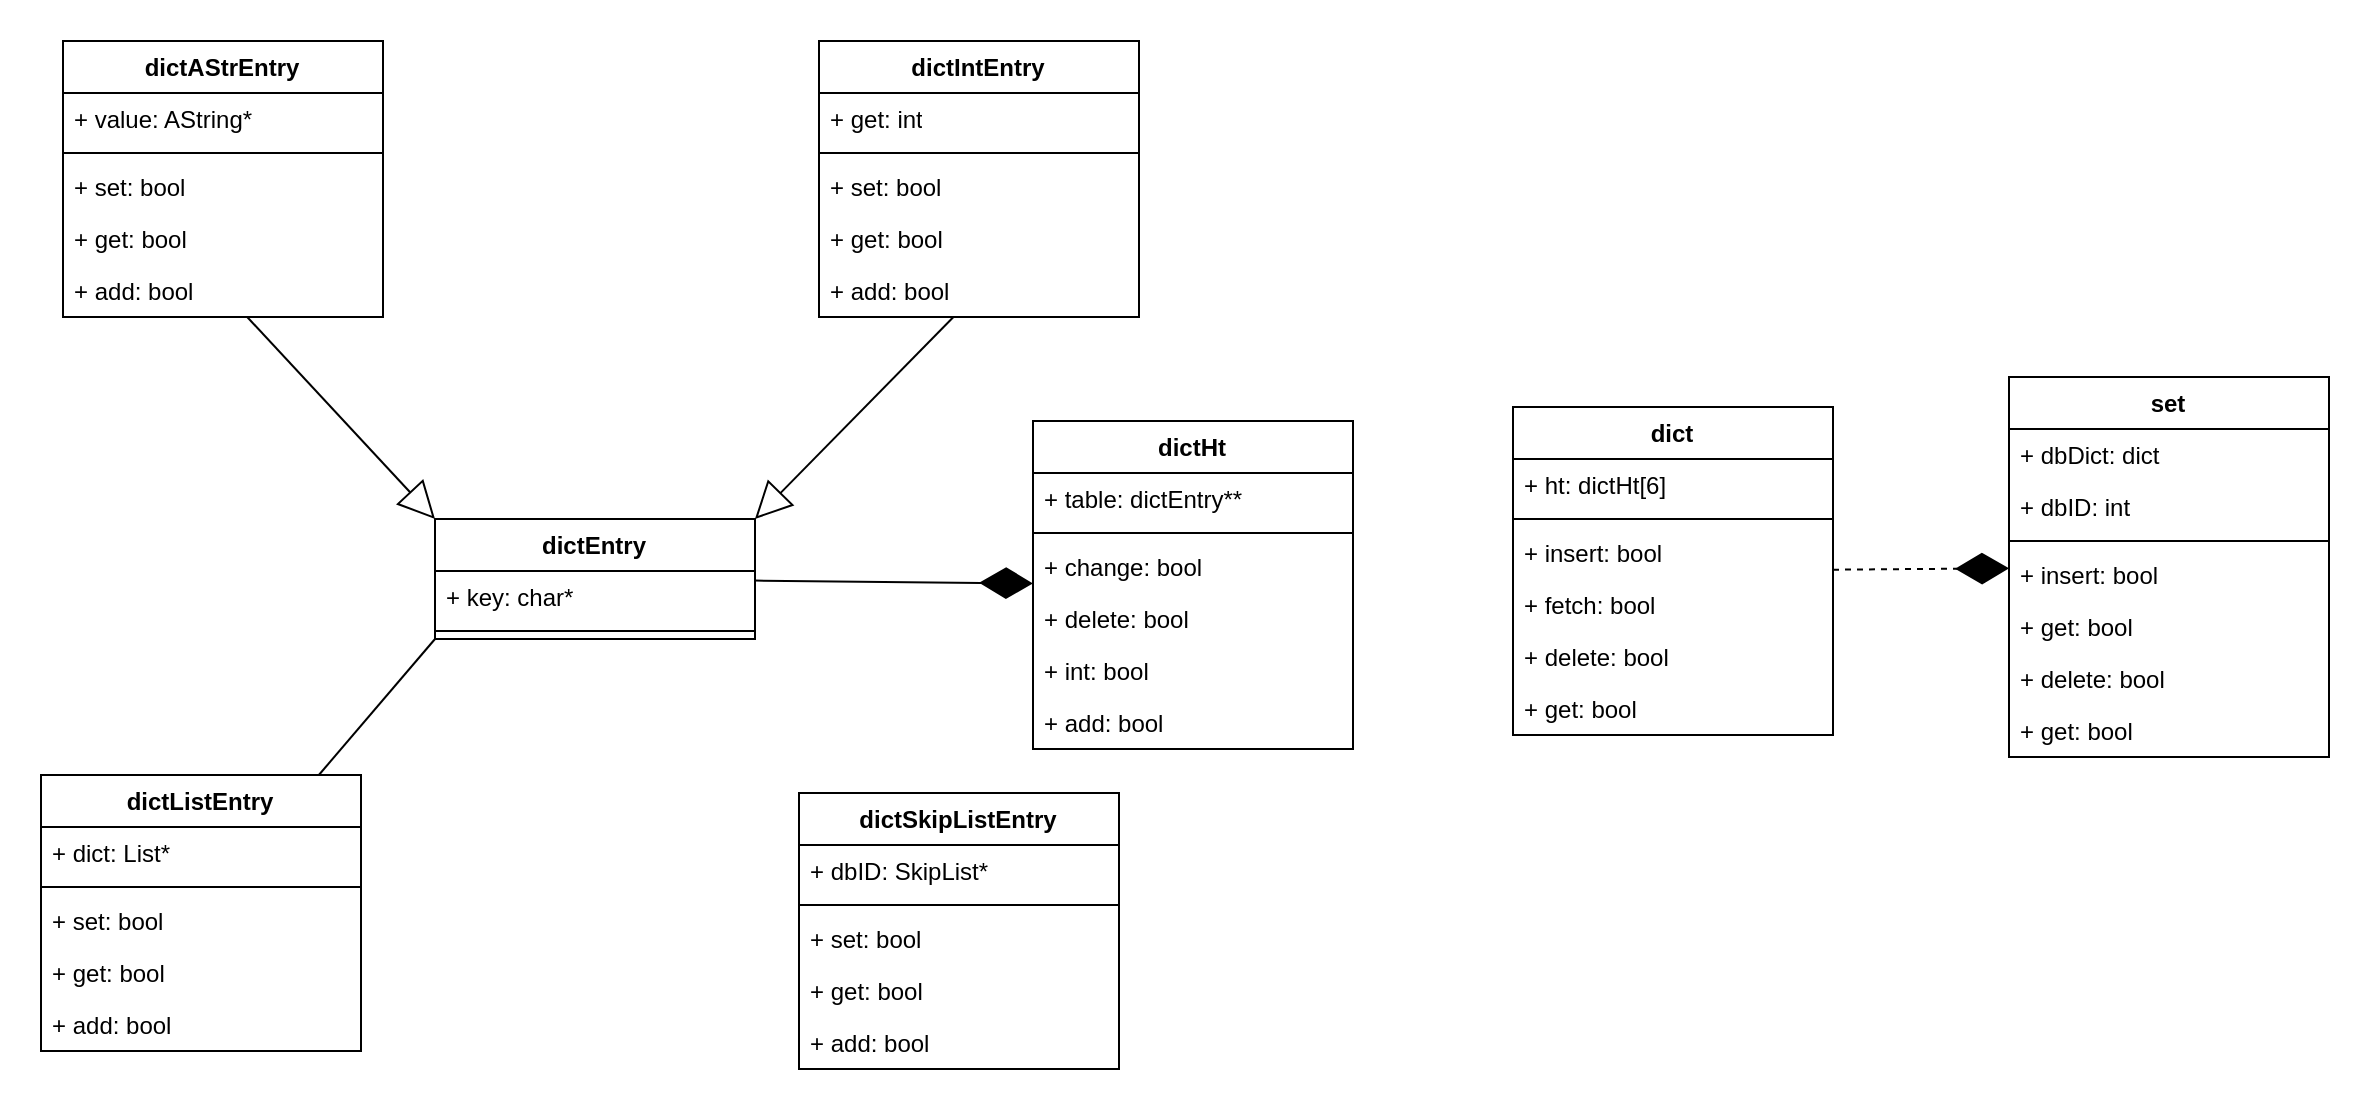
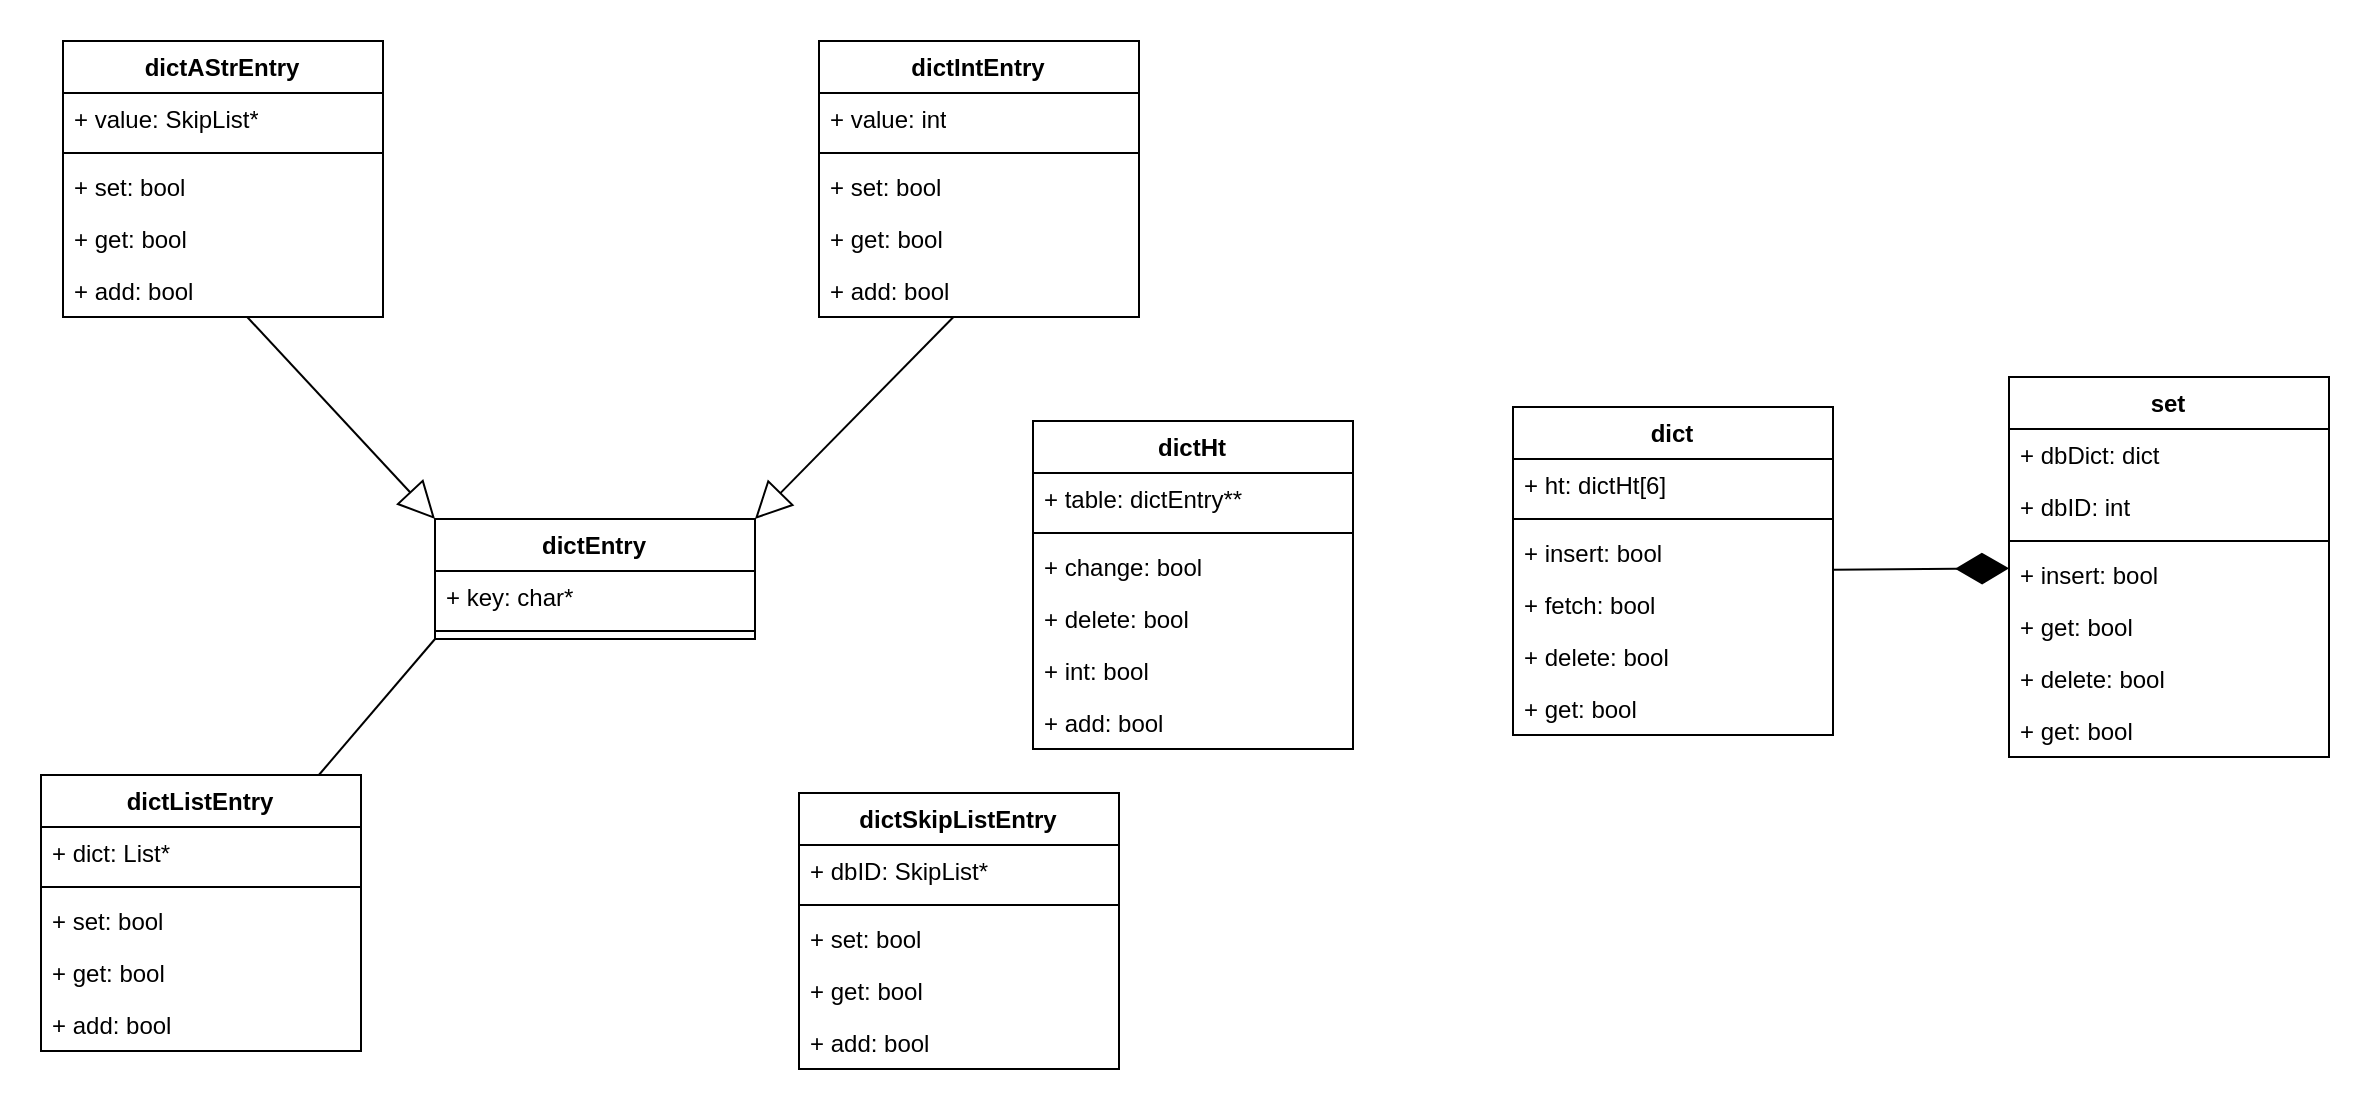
(174, 121) -> (177, 121)
(886, 121) -> (896, 121)
(1894, 569) -> (1894, 569)
(869, 582) -> none
